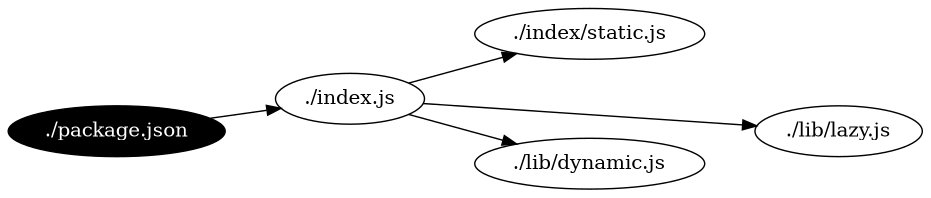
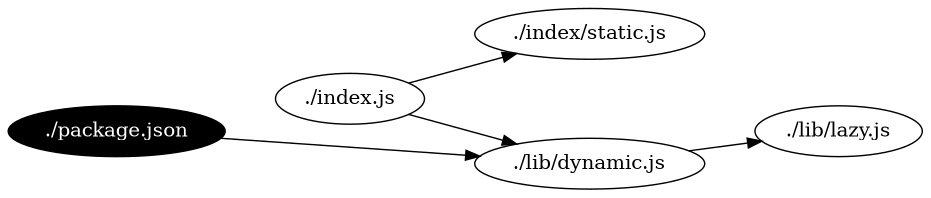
(239, 114) -> (343, 147)
(583, 114) -> (718, 147)
